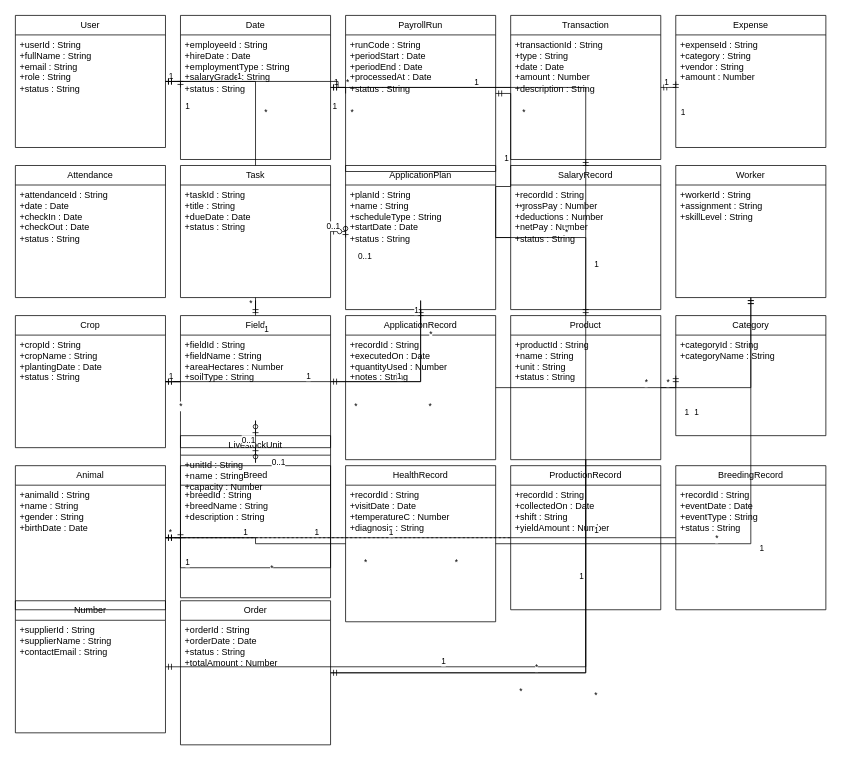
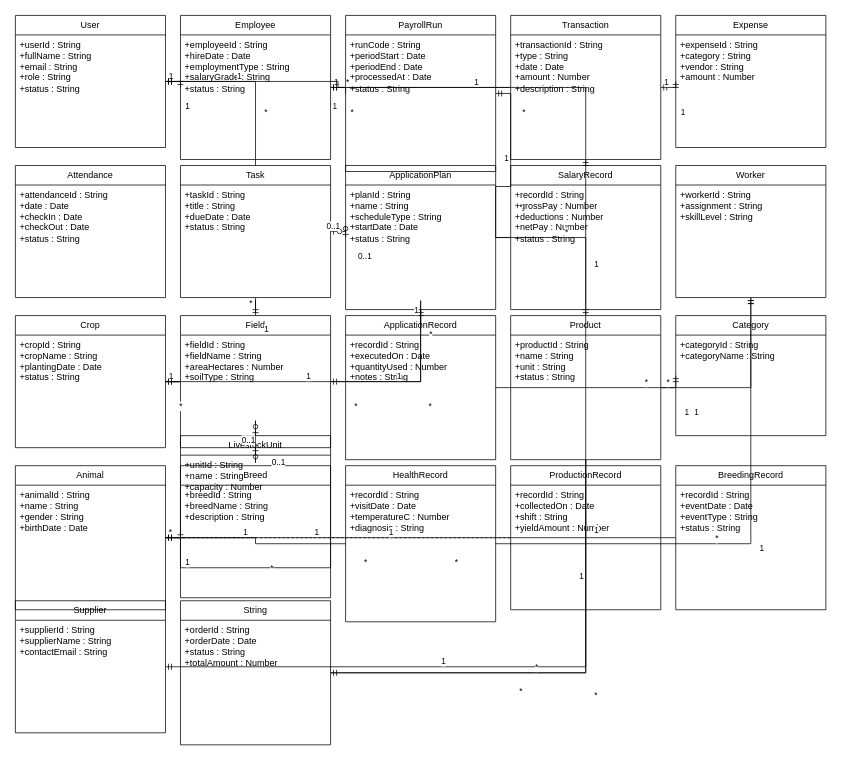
(255, 25) -> (255, 25)
(90, 610) -> (90, 610)
(255, 610) -> (255, 610)
